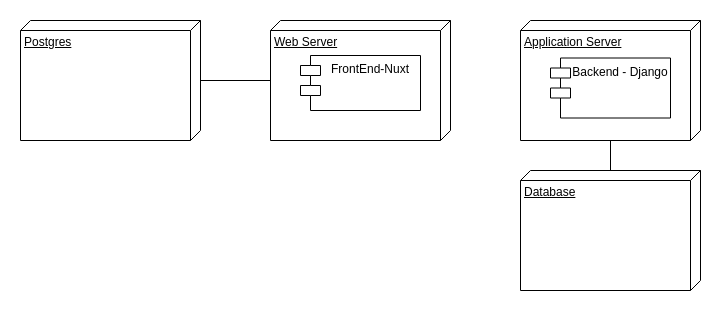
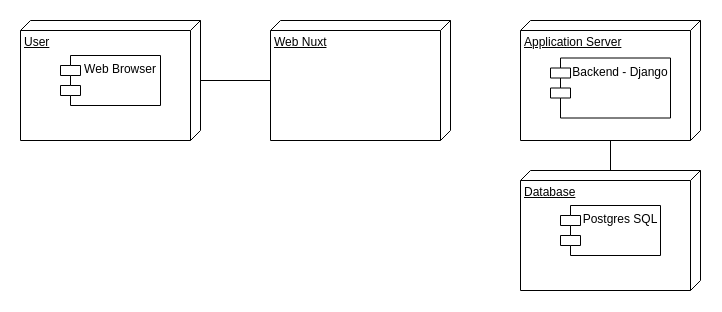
(51, 43) -> (38, 43)
(307, 43) -> (300, 43)
none -> (111, 81)
(361, 83) -> none
none -> (611, 231)
